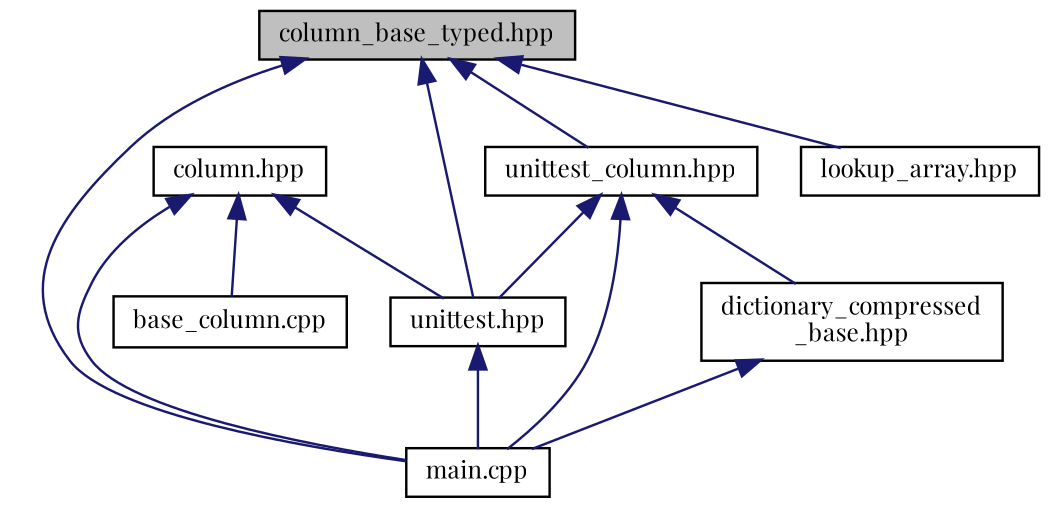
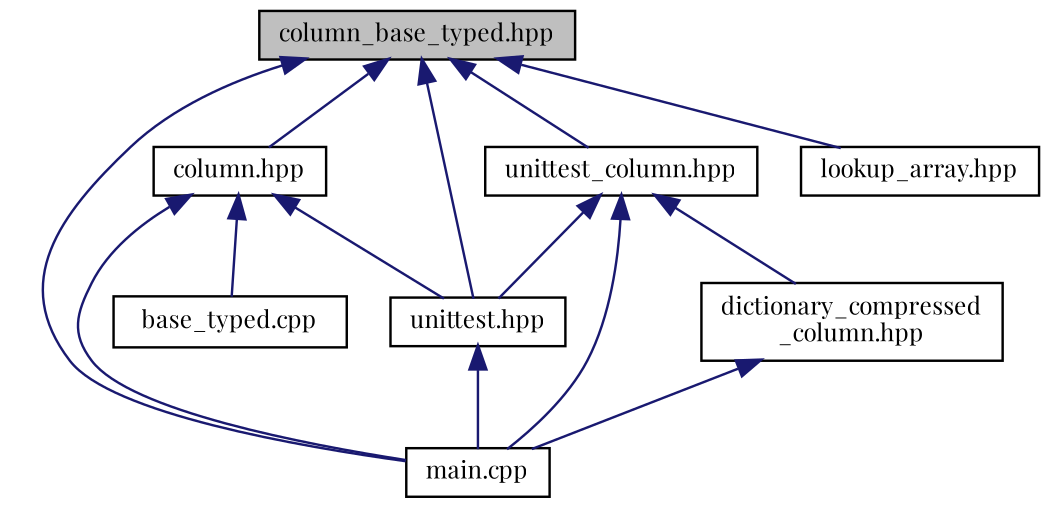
none -> (319, 111)
(230, 322) -> (230, 322)
(852, 322) -> (852, 322)
